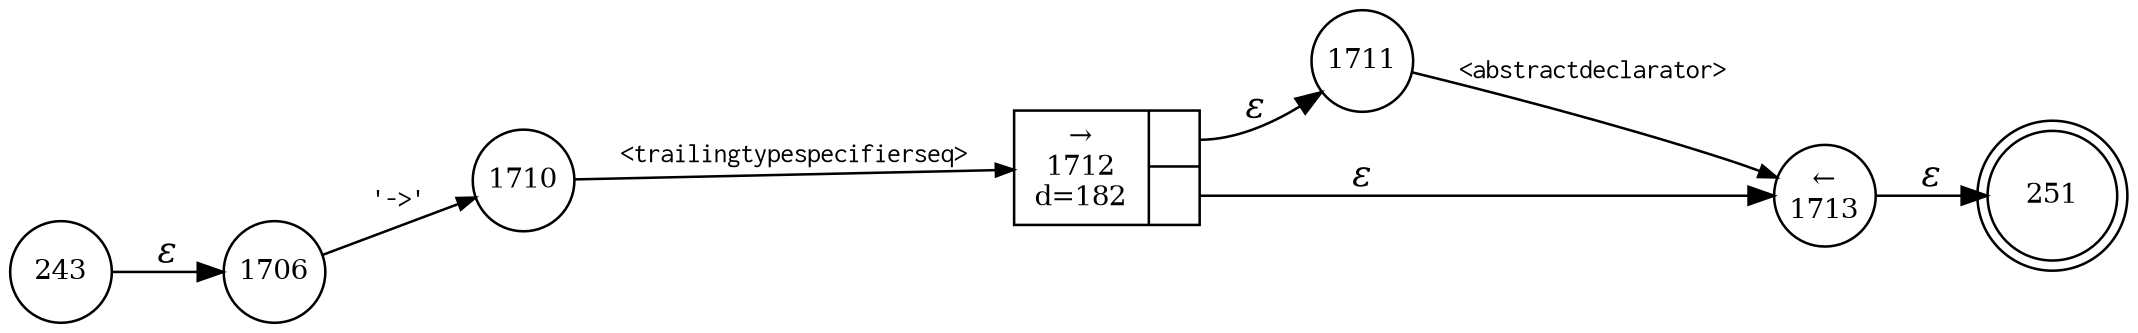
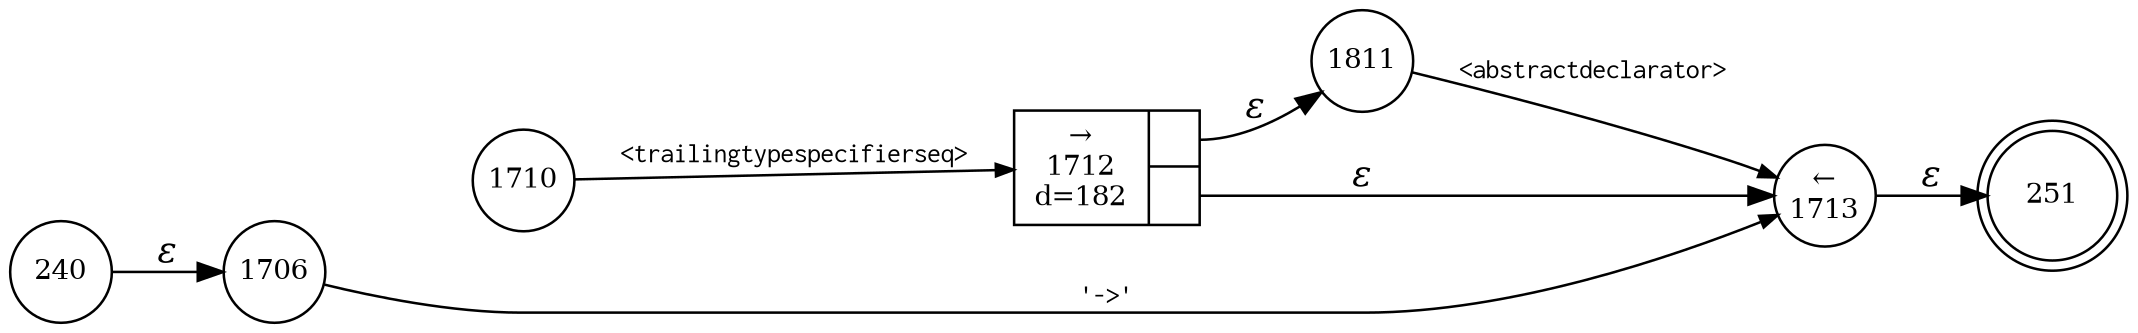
(1362, 61) -> (1362, 61)
(391, 229) -> (1047, 313)
(61, 272) -> (61, 272)
